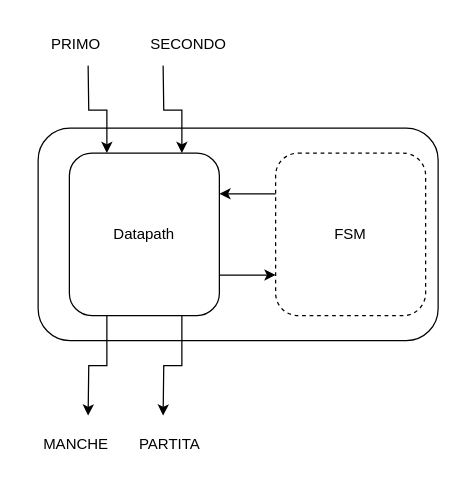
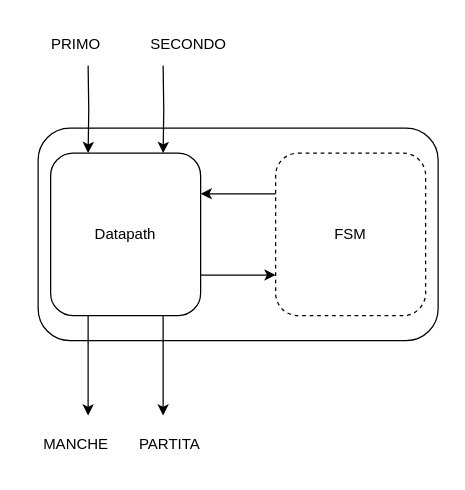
(144, 234) -> (126, 234)
